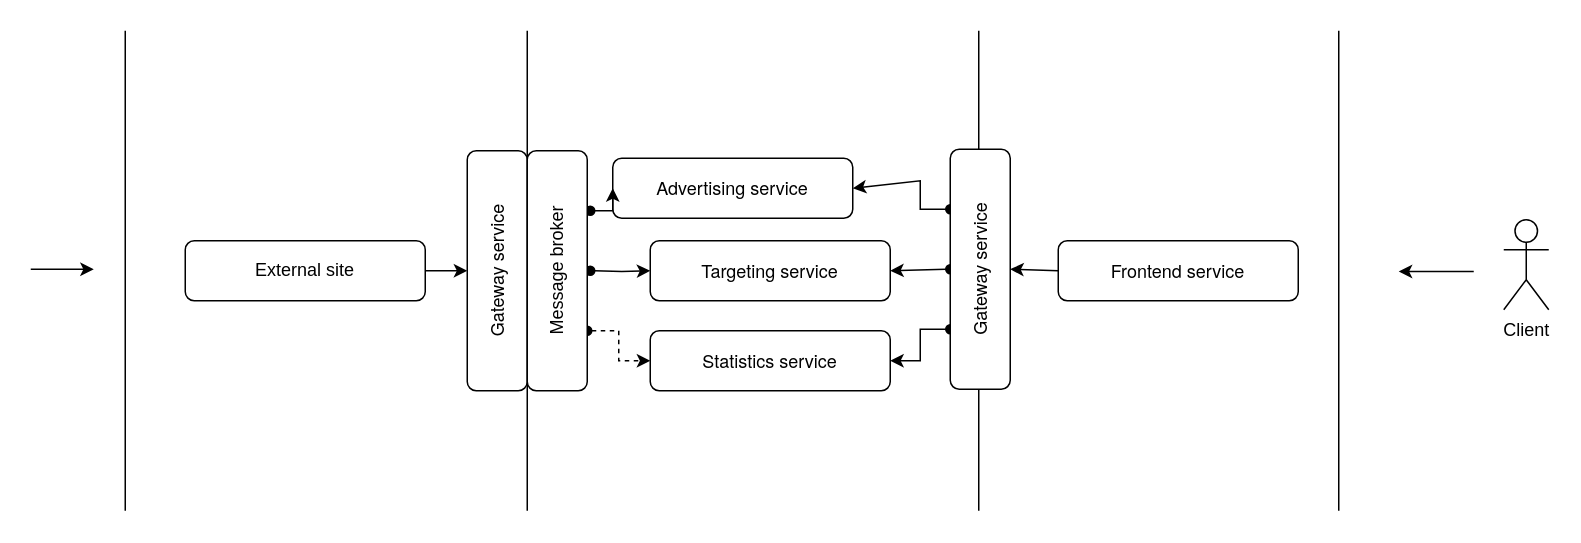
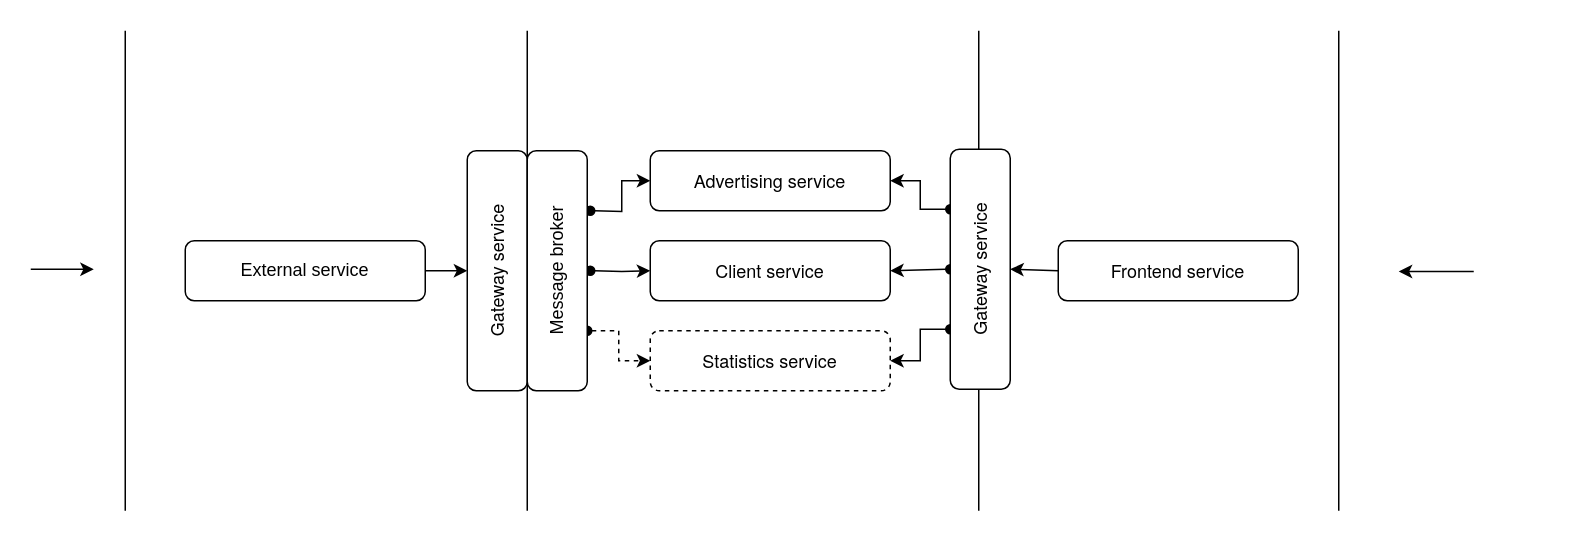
(733, 188) -> (770, 181)
(1526, 265) -> none
(305, 271) -> (305, 271)
(770, 271) -> (770, 271)
(770, 361) -> (770, 361)
